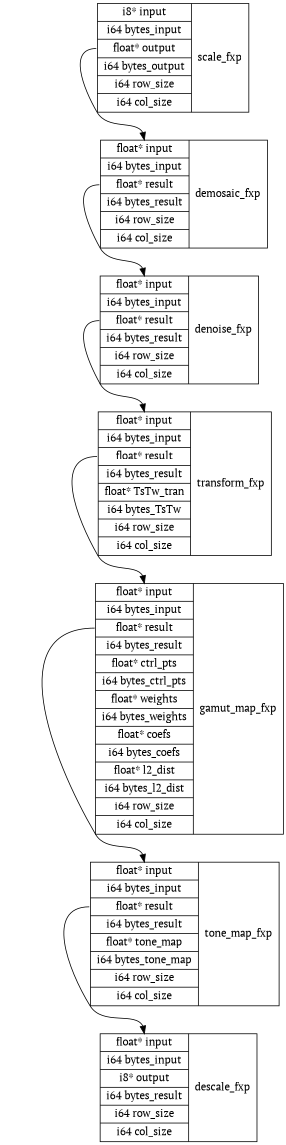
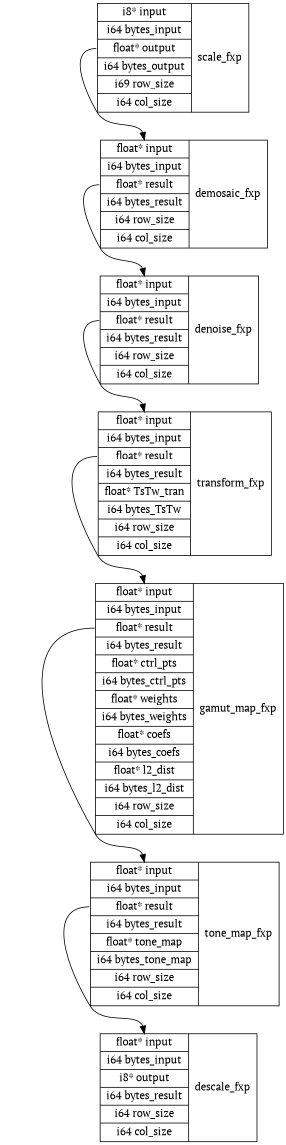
(144, 84) -> (144, 84)
